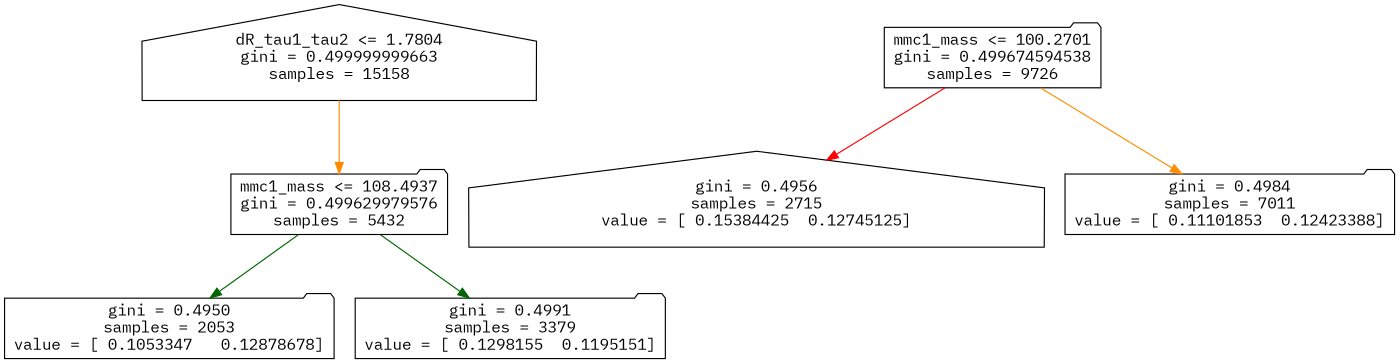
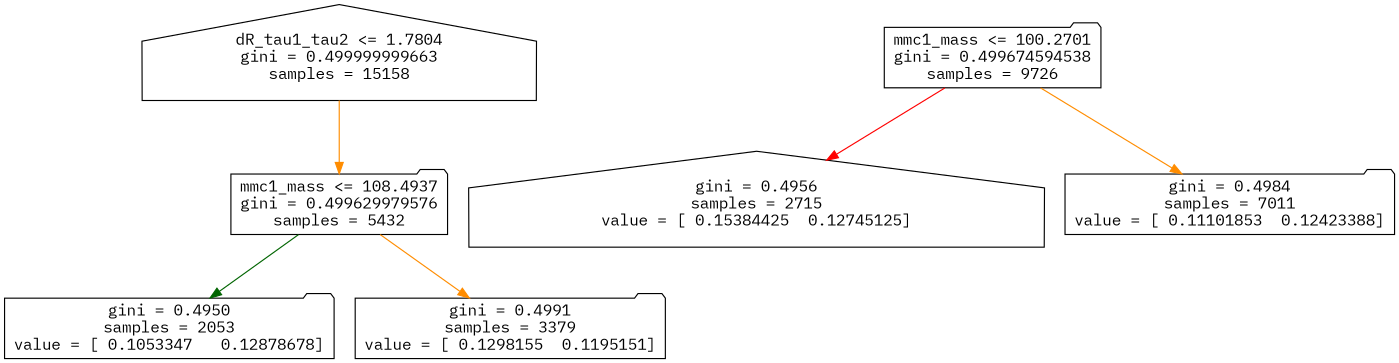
(420, 263) -> (420, 263)
